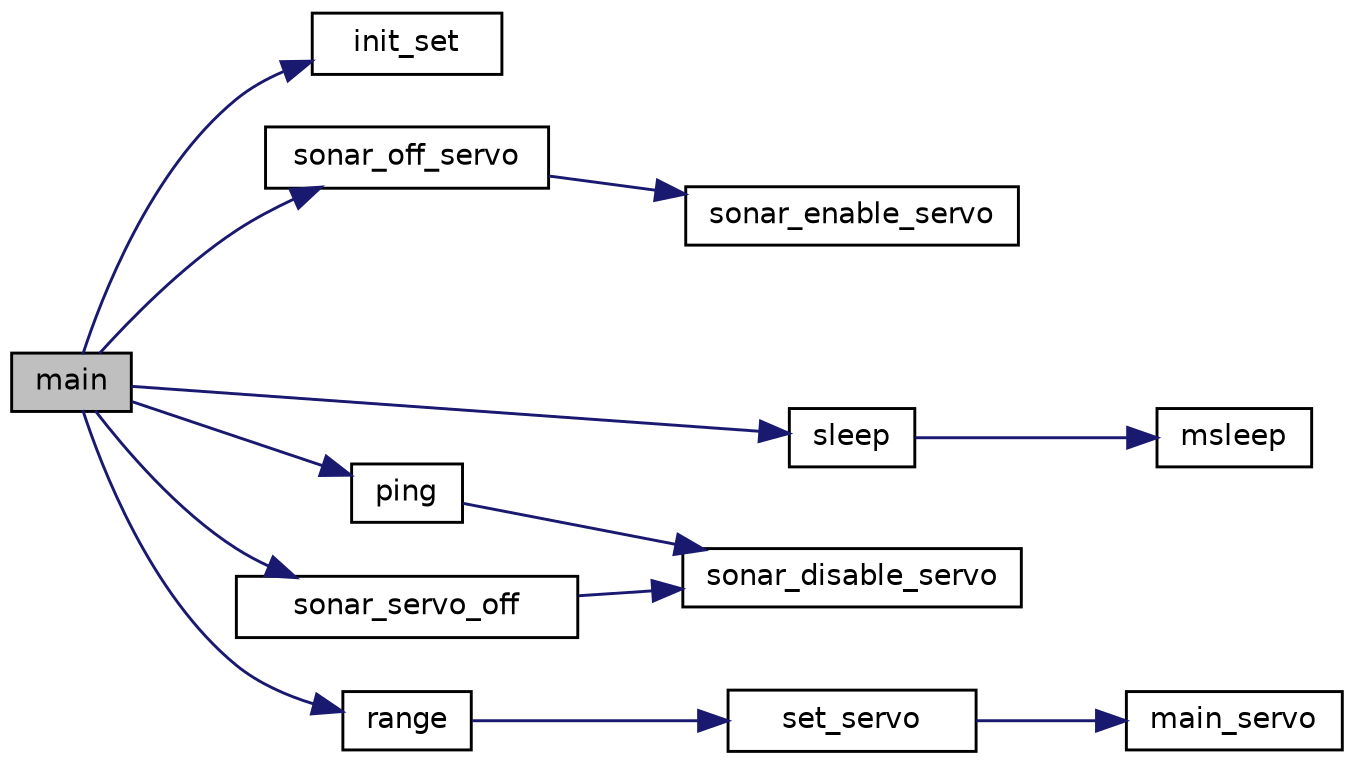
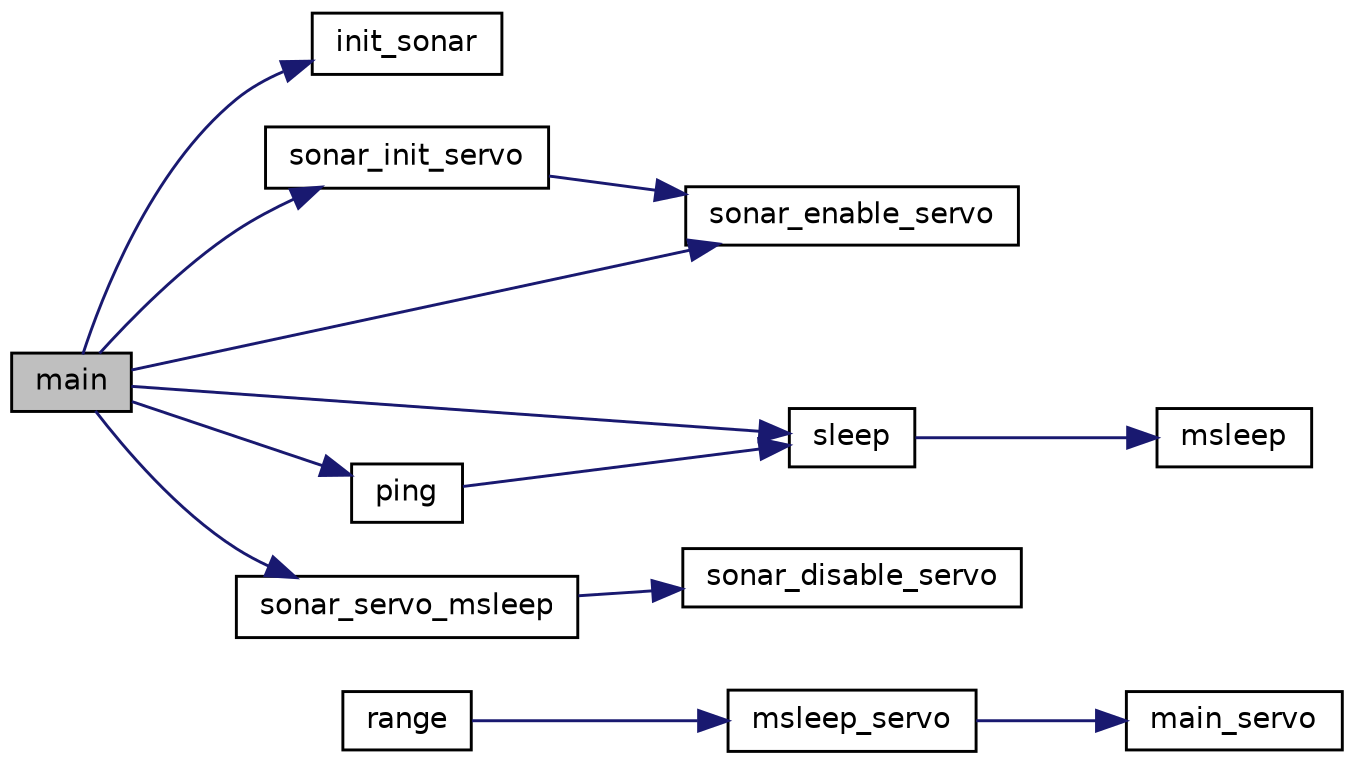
(407, 44) -> (407, 44)
(407, 158) -> (407, 158)
(569, 524) -> (611, 468)
(166, 585) -> (410, 310)
(407, 607) -> (407, 607)
(852, 721) -> (852, 721)
